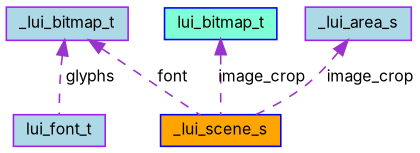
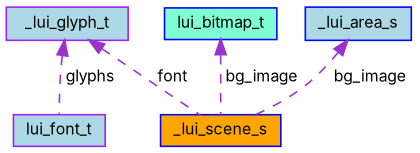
(67, 24) -> (67, 24)
(358, 24) -> (358, 24)
(259, 78) -> (259, 78)
(368, 78) -> (368, 78)
